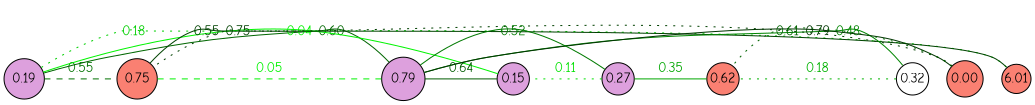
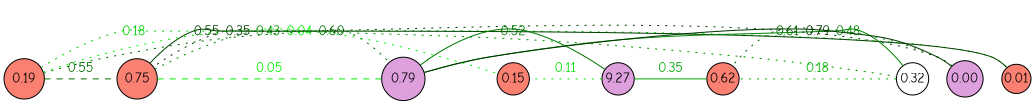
(238, 31) -> (238, 31)
(229, 38) -> (149, 50)
none -> (523, 39)
(155, 42) -> (155, 42)
(24, 79) -> (24, 79)
(461, 79) -> none
(513, 79) -> (513, 79)
(618, 79) -> (618, 79)
(965, 79) -> (965, 79)
(1016, 79) -> (1016, 79)
